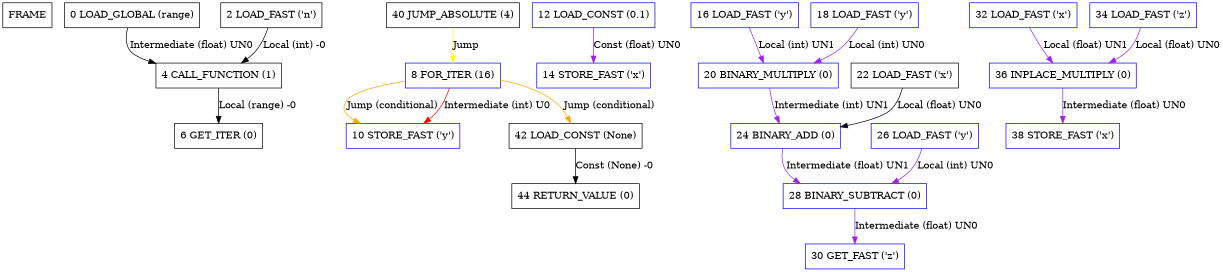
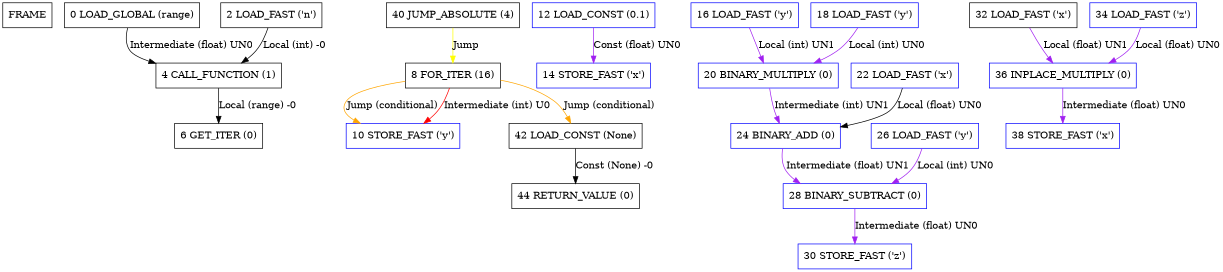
(1023, 15) -> (1023, 15)
(453, 76) -> (453, 76)
(905, 76) -> (905, 76)
(855, 256) -> (855, 256)
